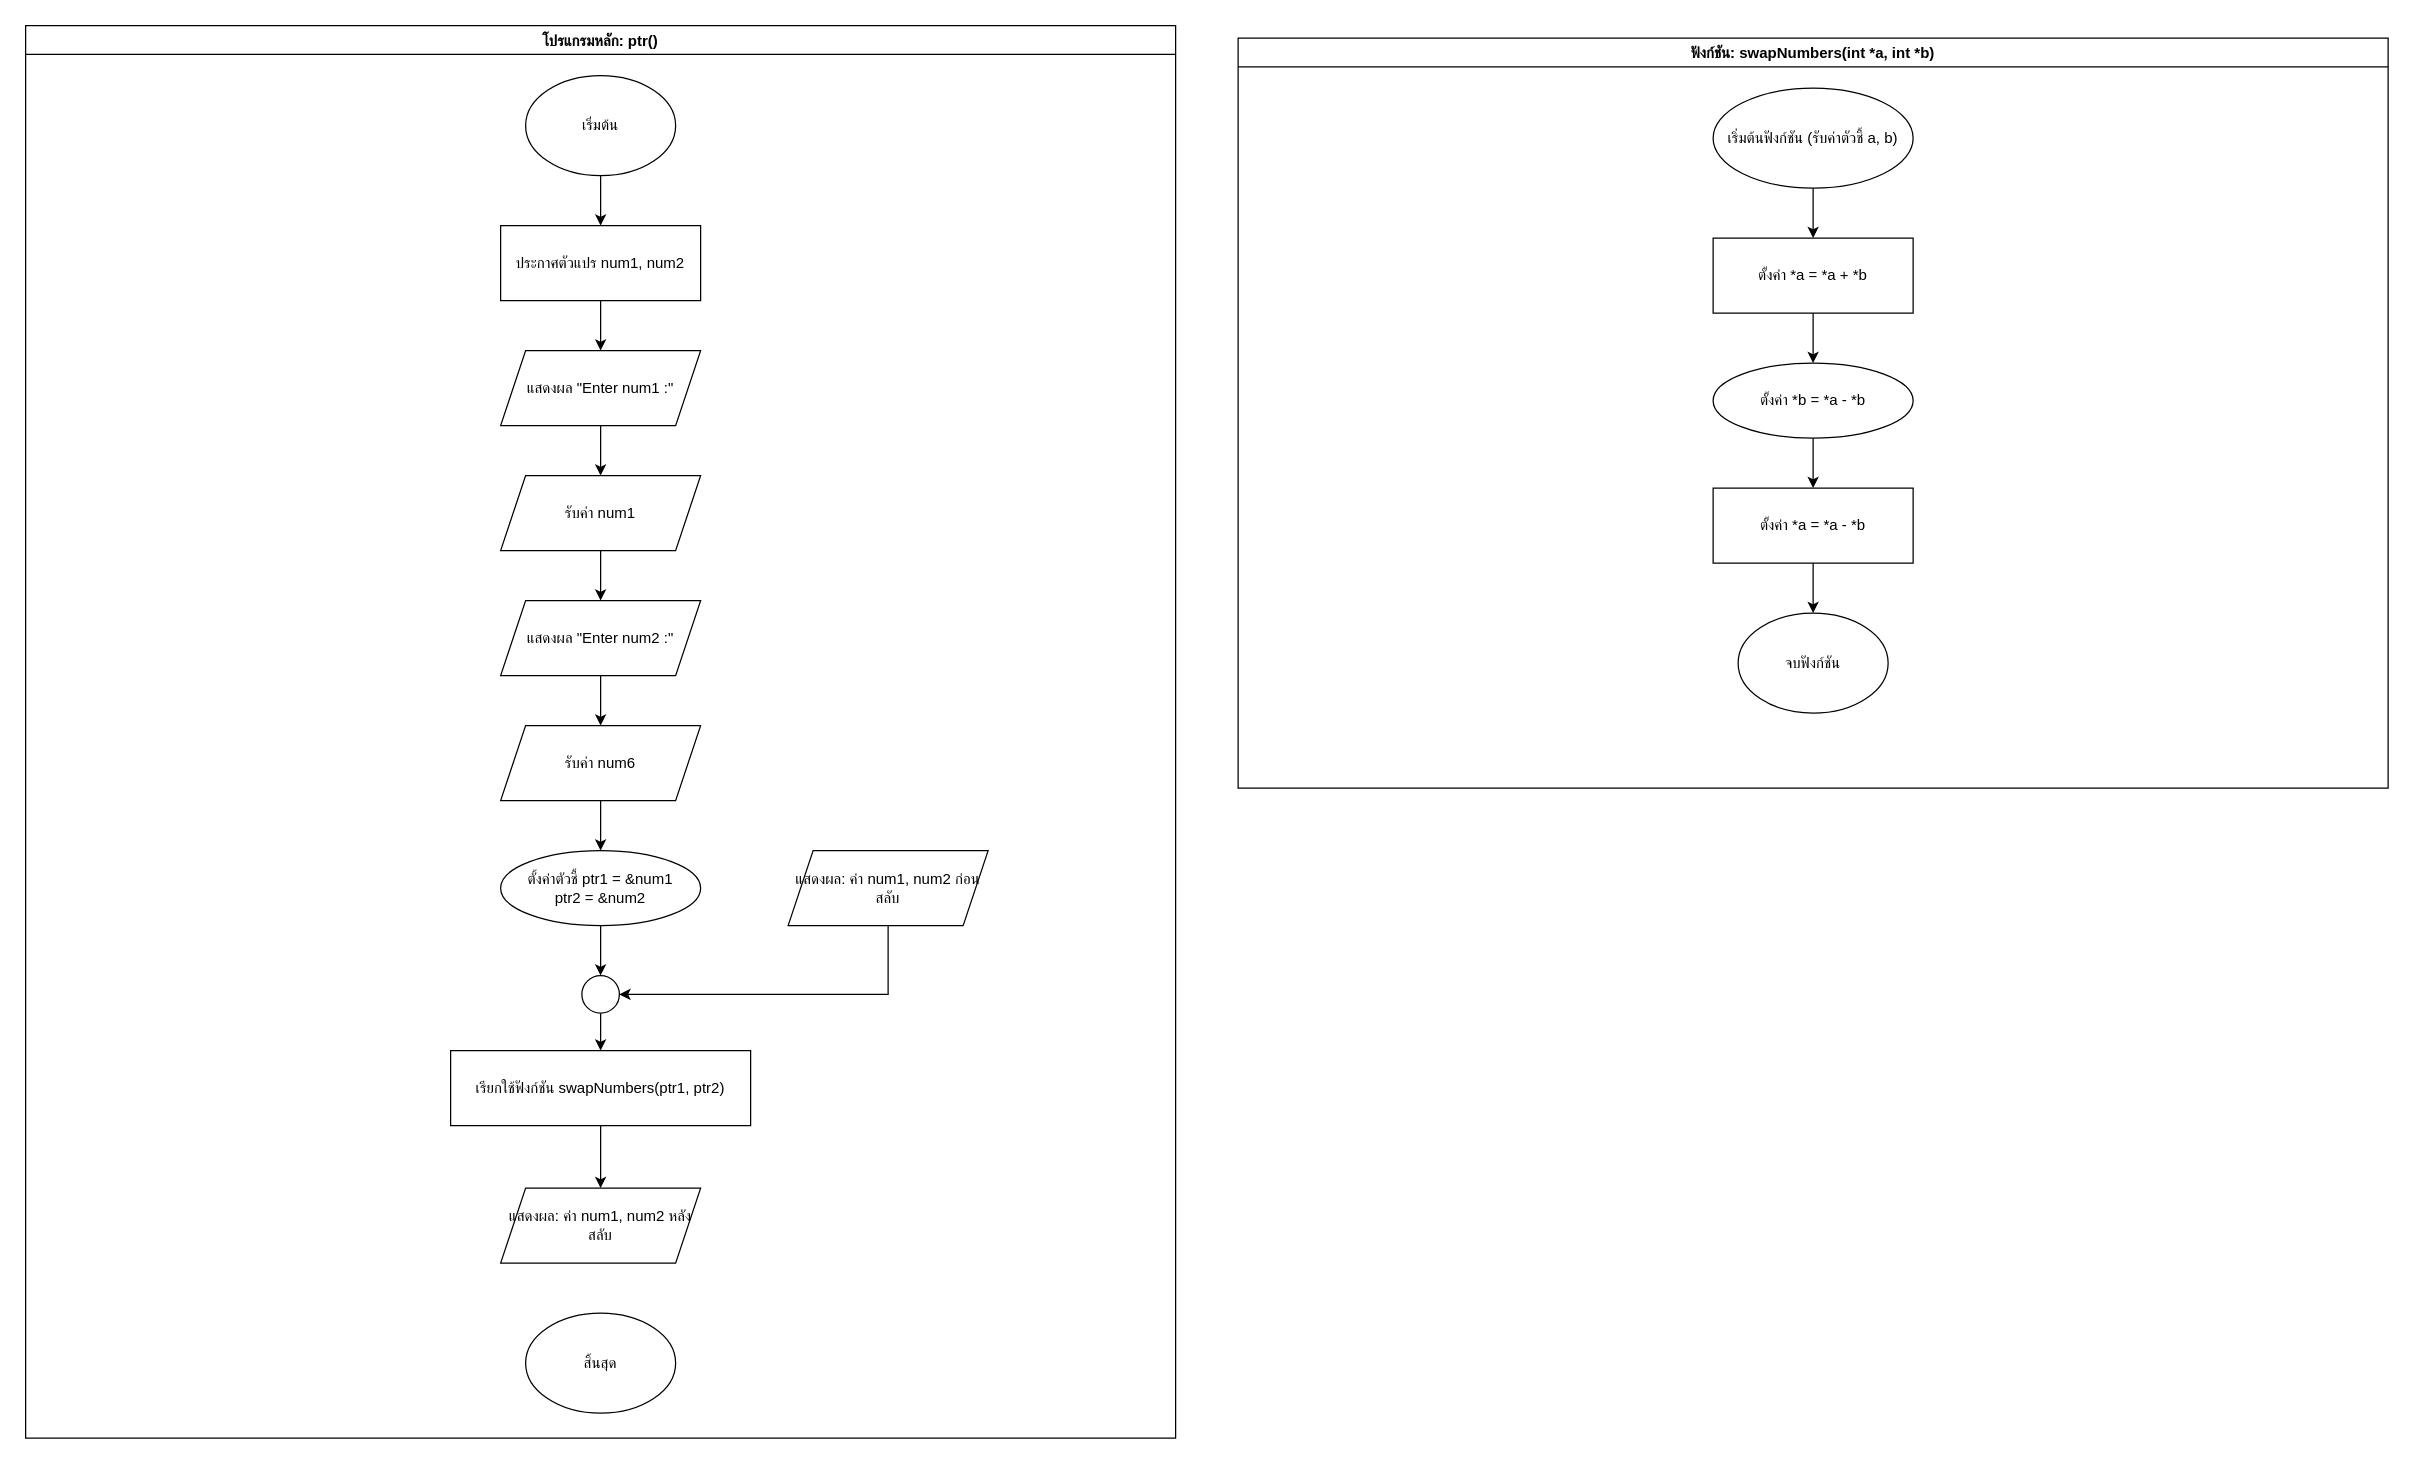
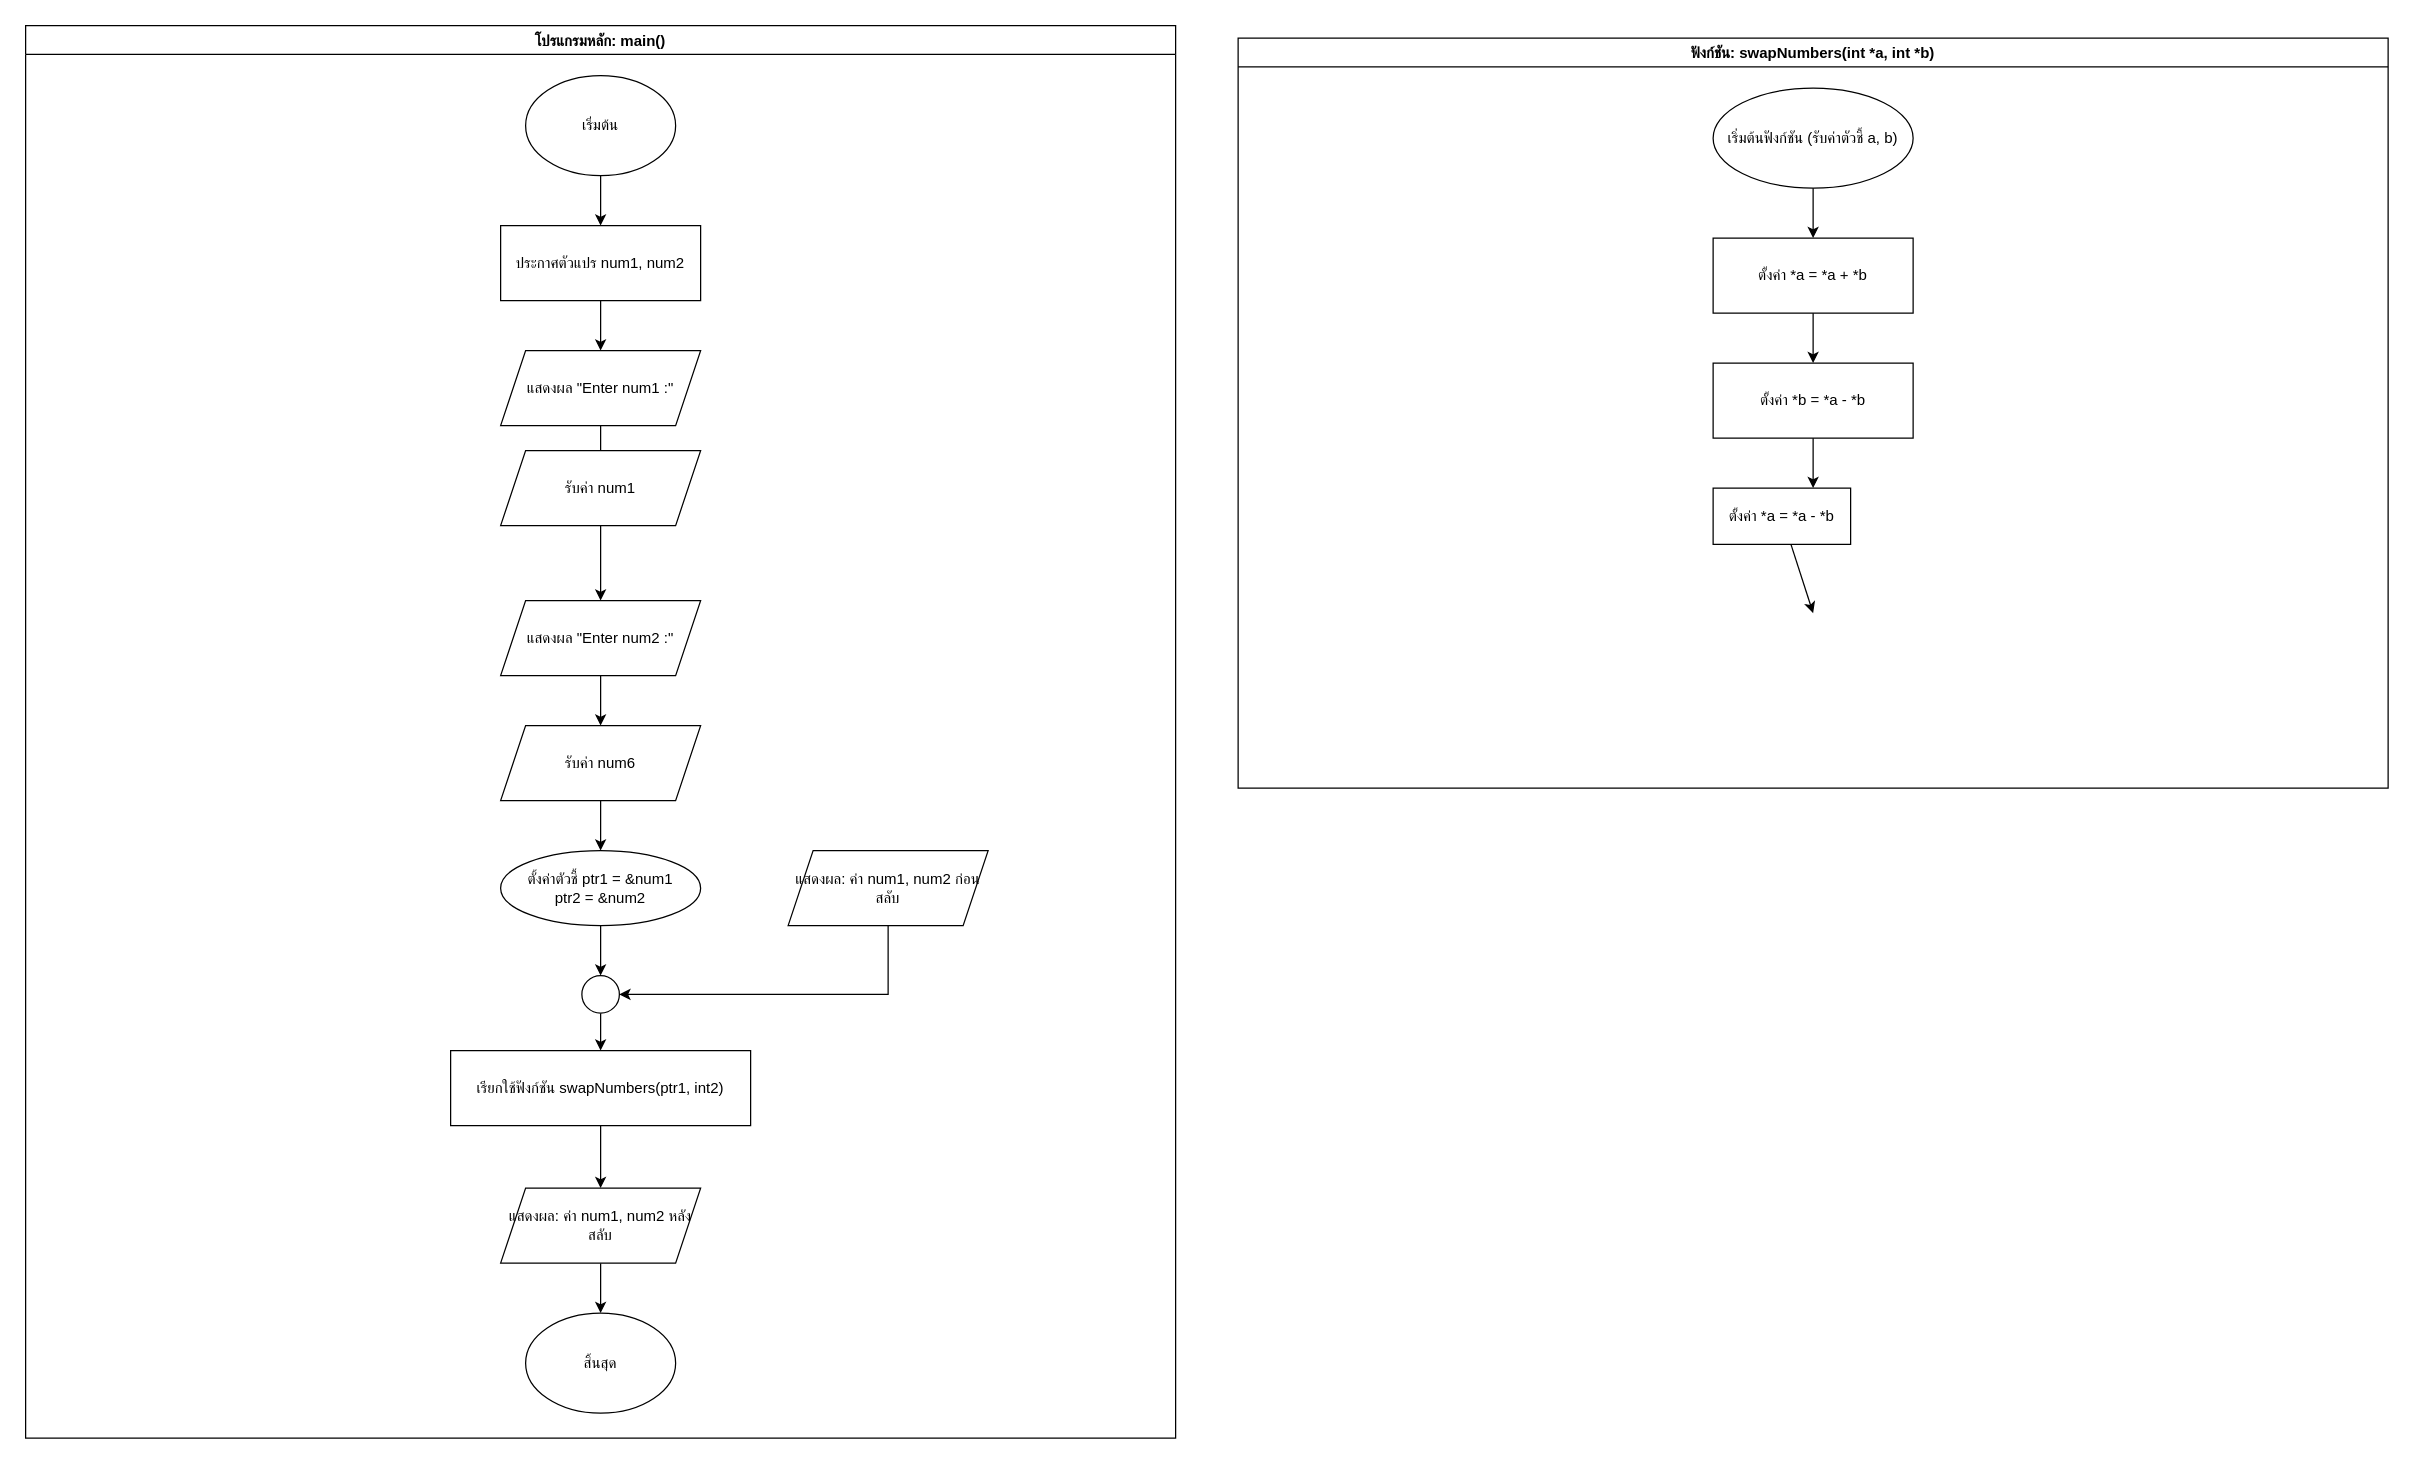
(600, 41) -> (600, 41)
(1813, 401) -> (1813, 401)
(601, 513) -> (601, 488)
(1813, 526) -> (1782, 516)
(1813, 663) -> none
(601, 1088) -> (601, 1088)
none -> (601, 1284)
